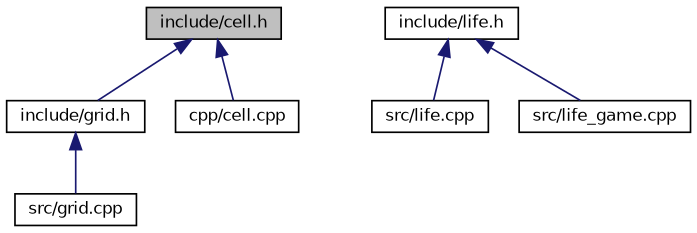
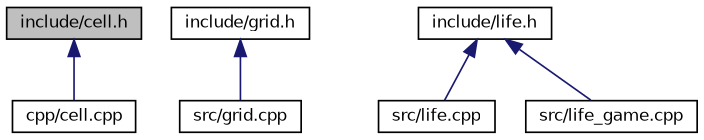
(137, 75) -> none
